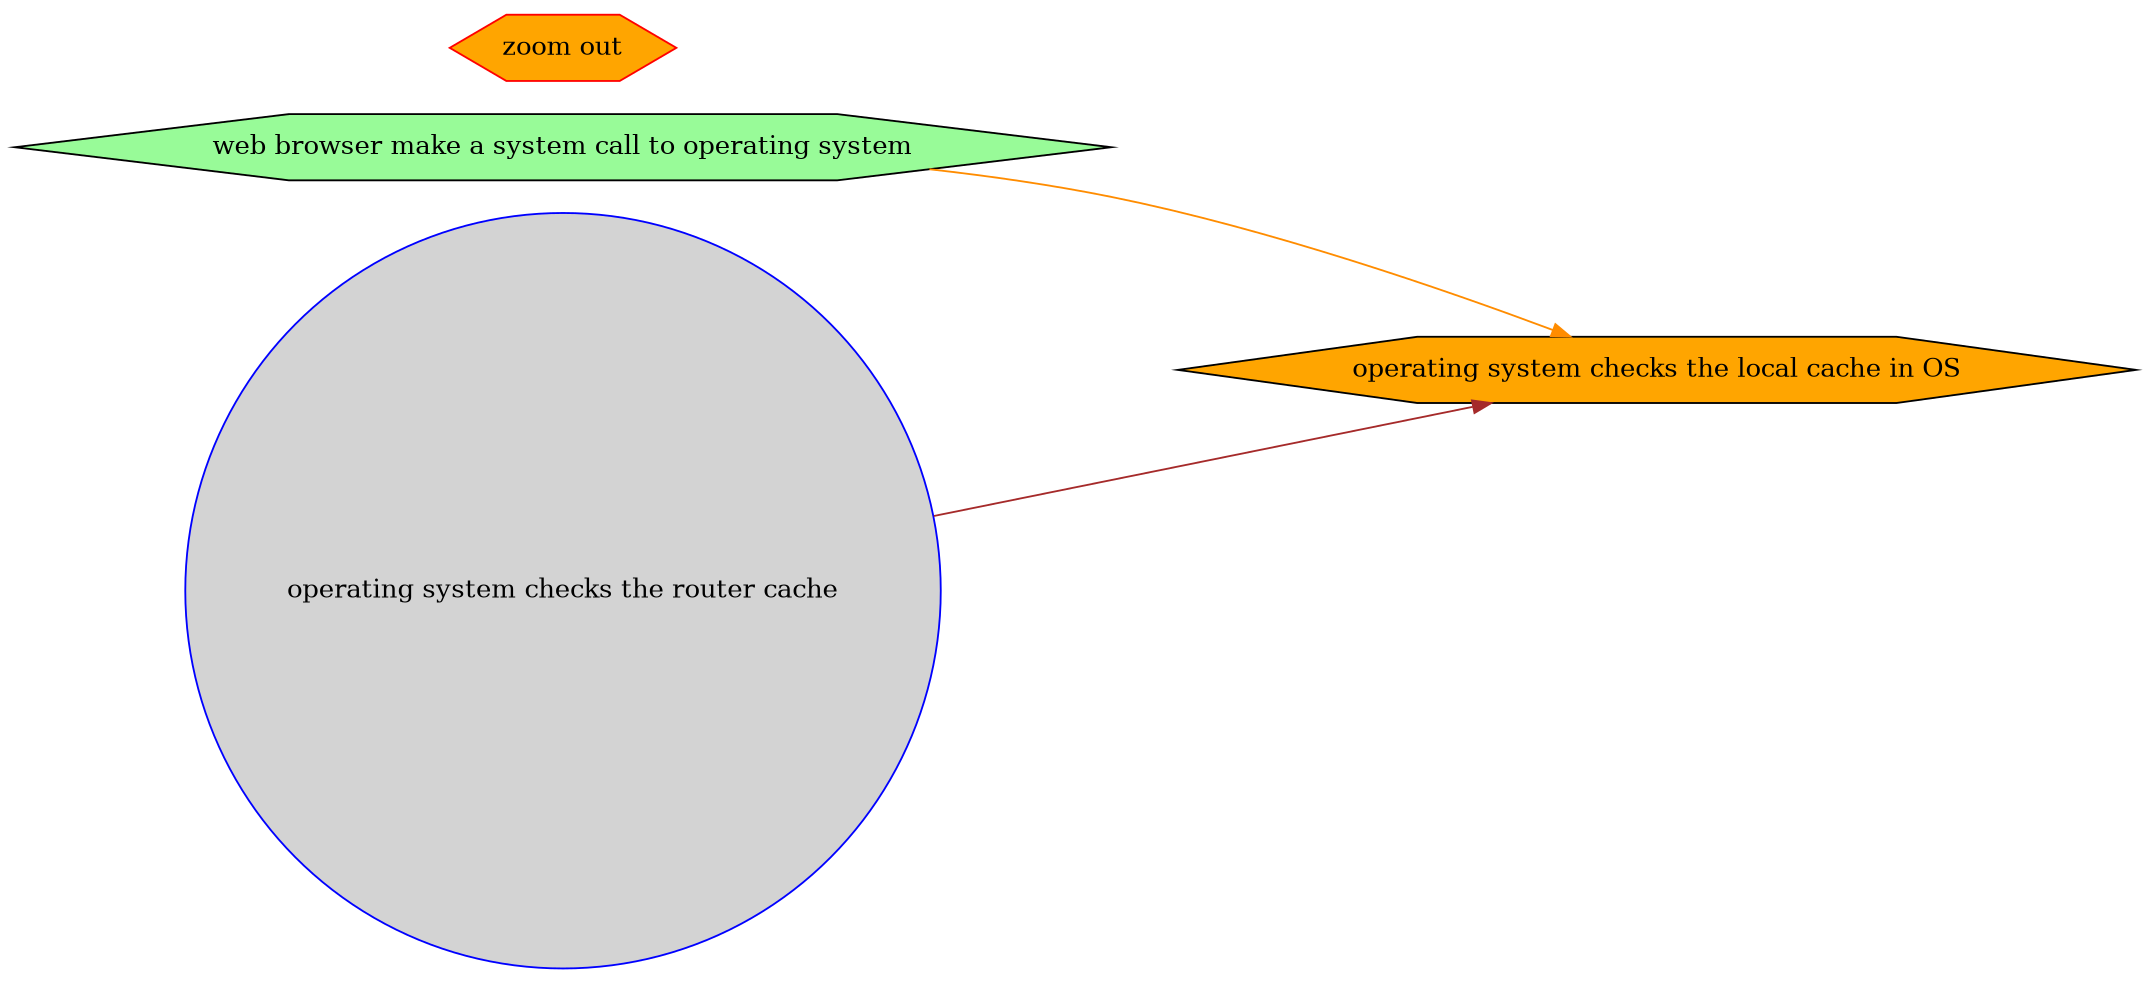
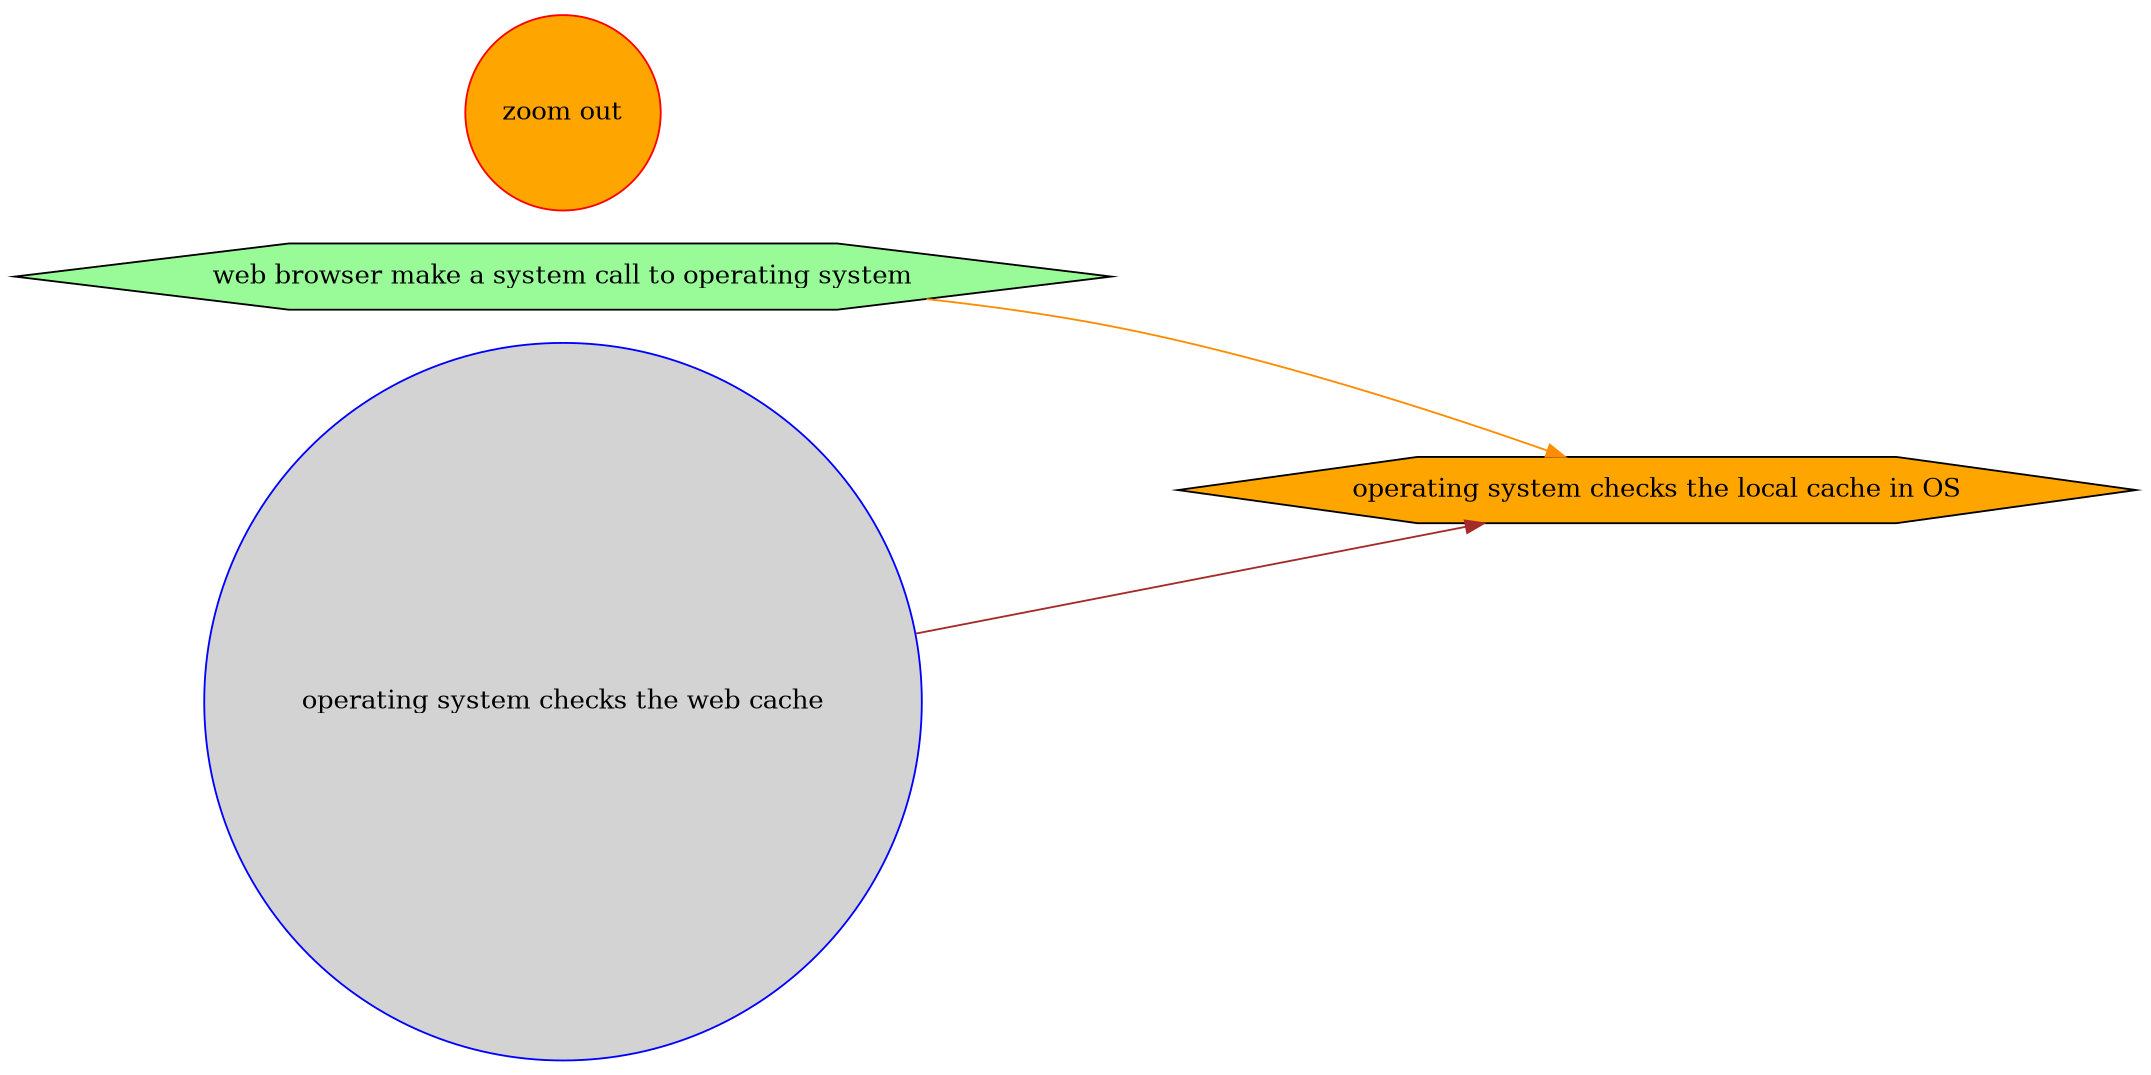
(563, 48) -> (563, 113)
(563, 591) -> (563, 702)
